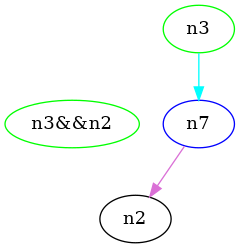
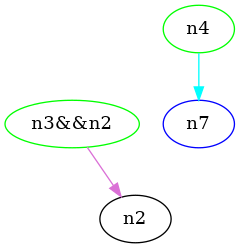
(199, 29) -> (199, 29)
(171, 166) -> (100, 166)
